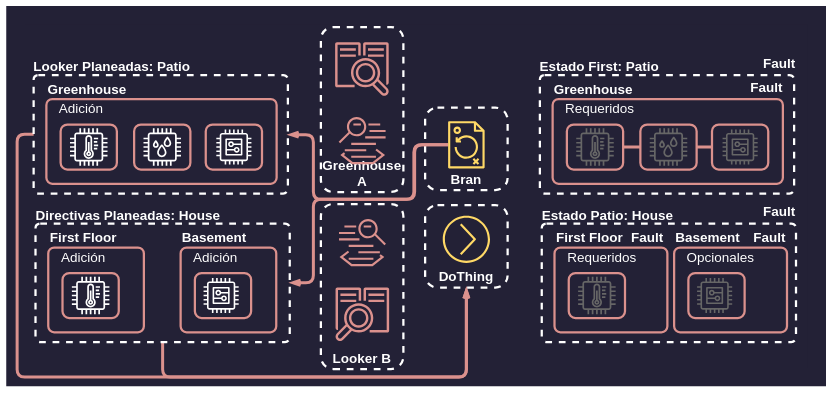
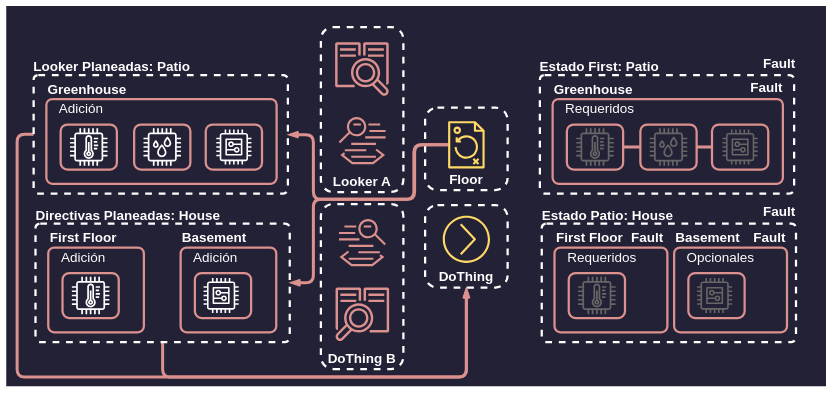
(362, 174) -> (362, 182)
(466, 180) -> (466, 180)
(362, 359) -> (362, 359)
